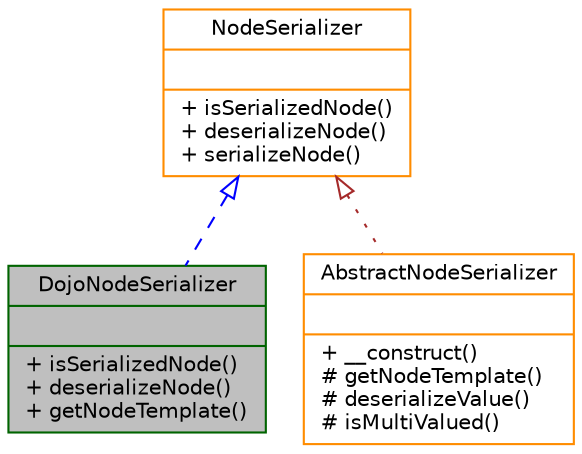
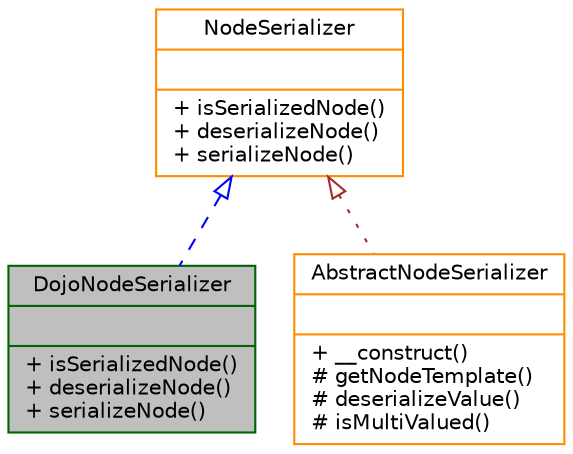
(137, 411) -> (116, 411)
